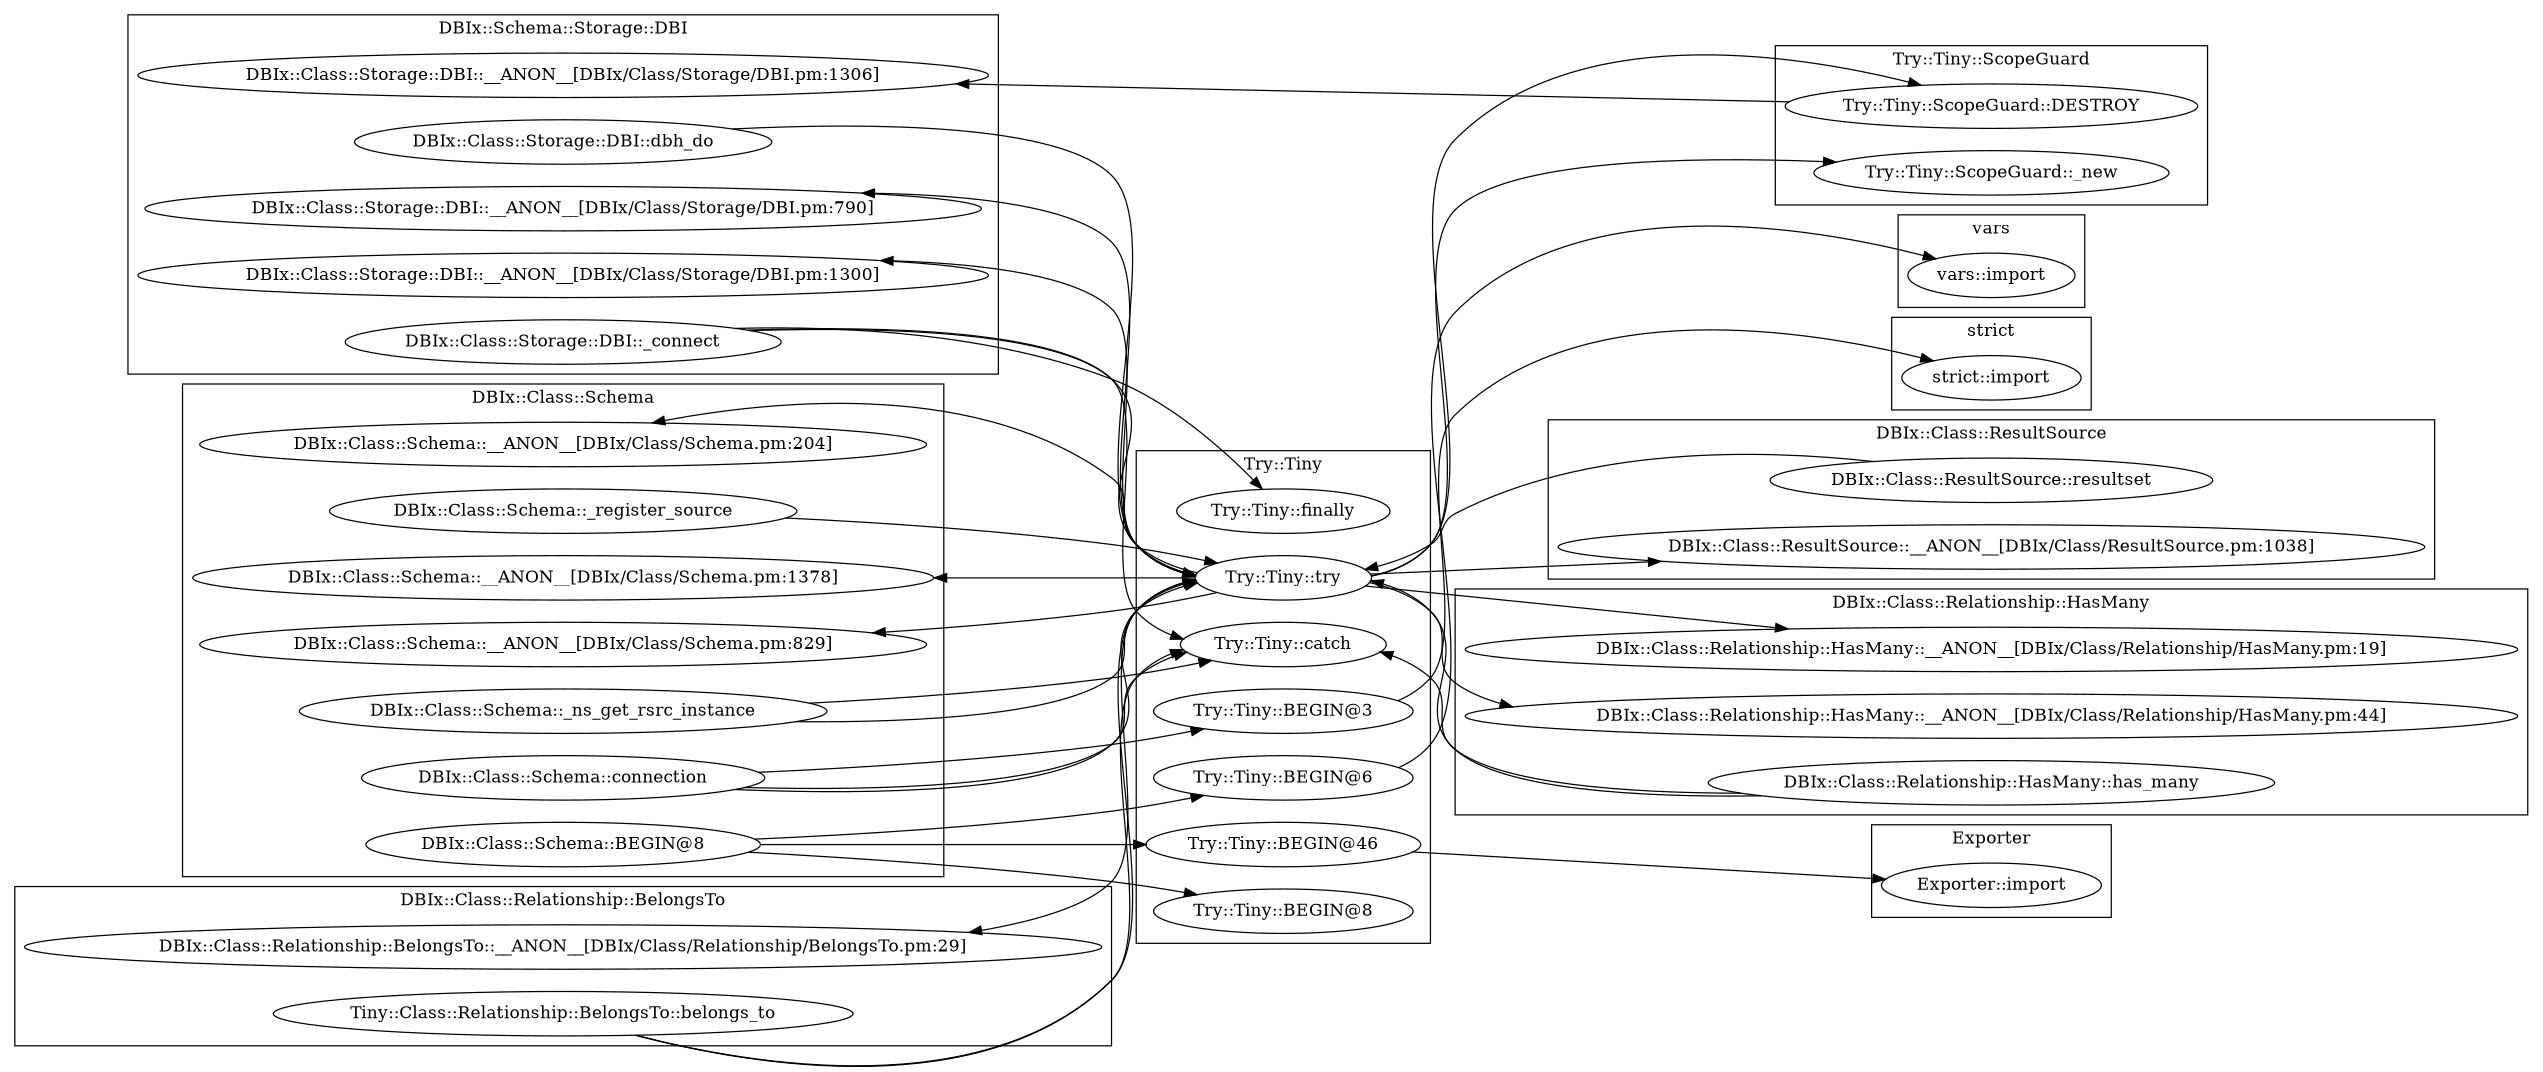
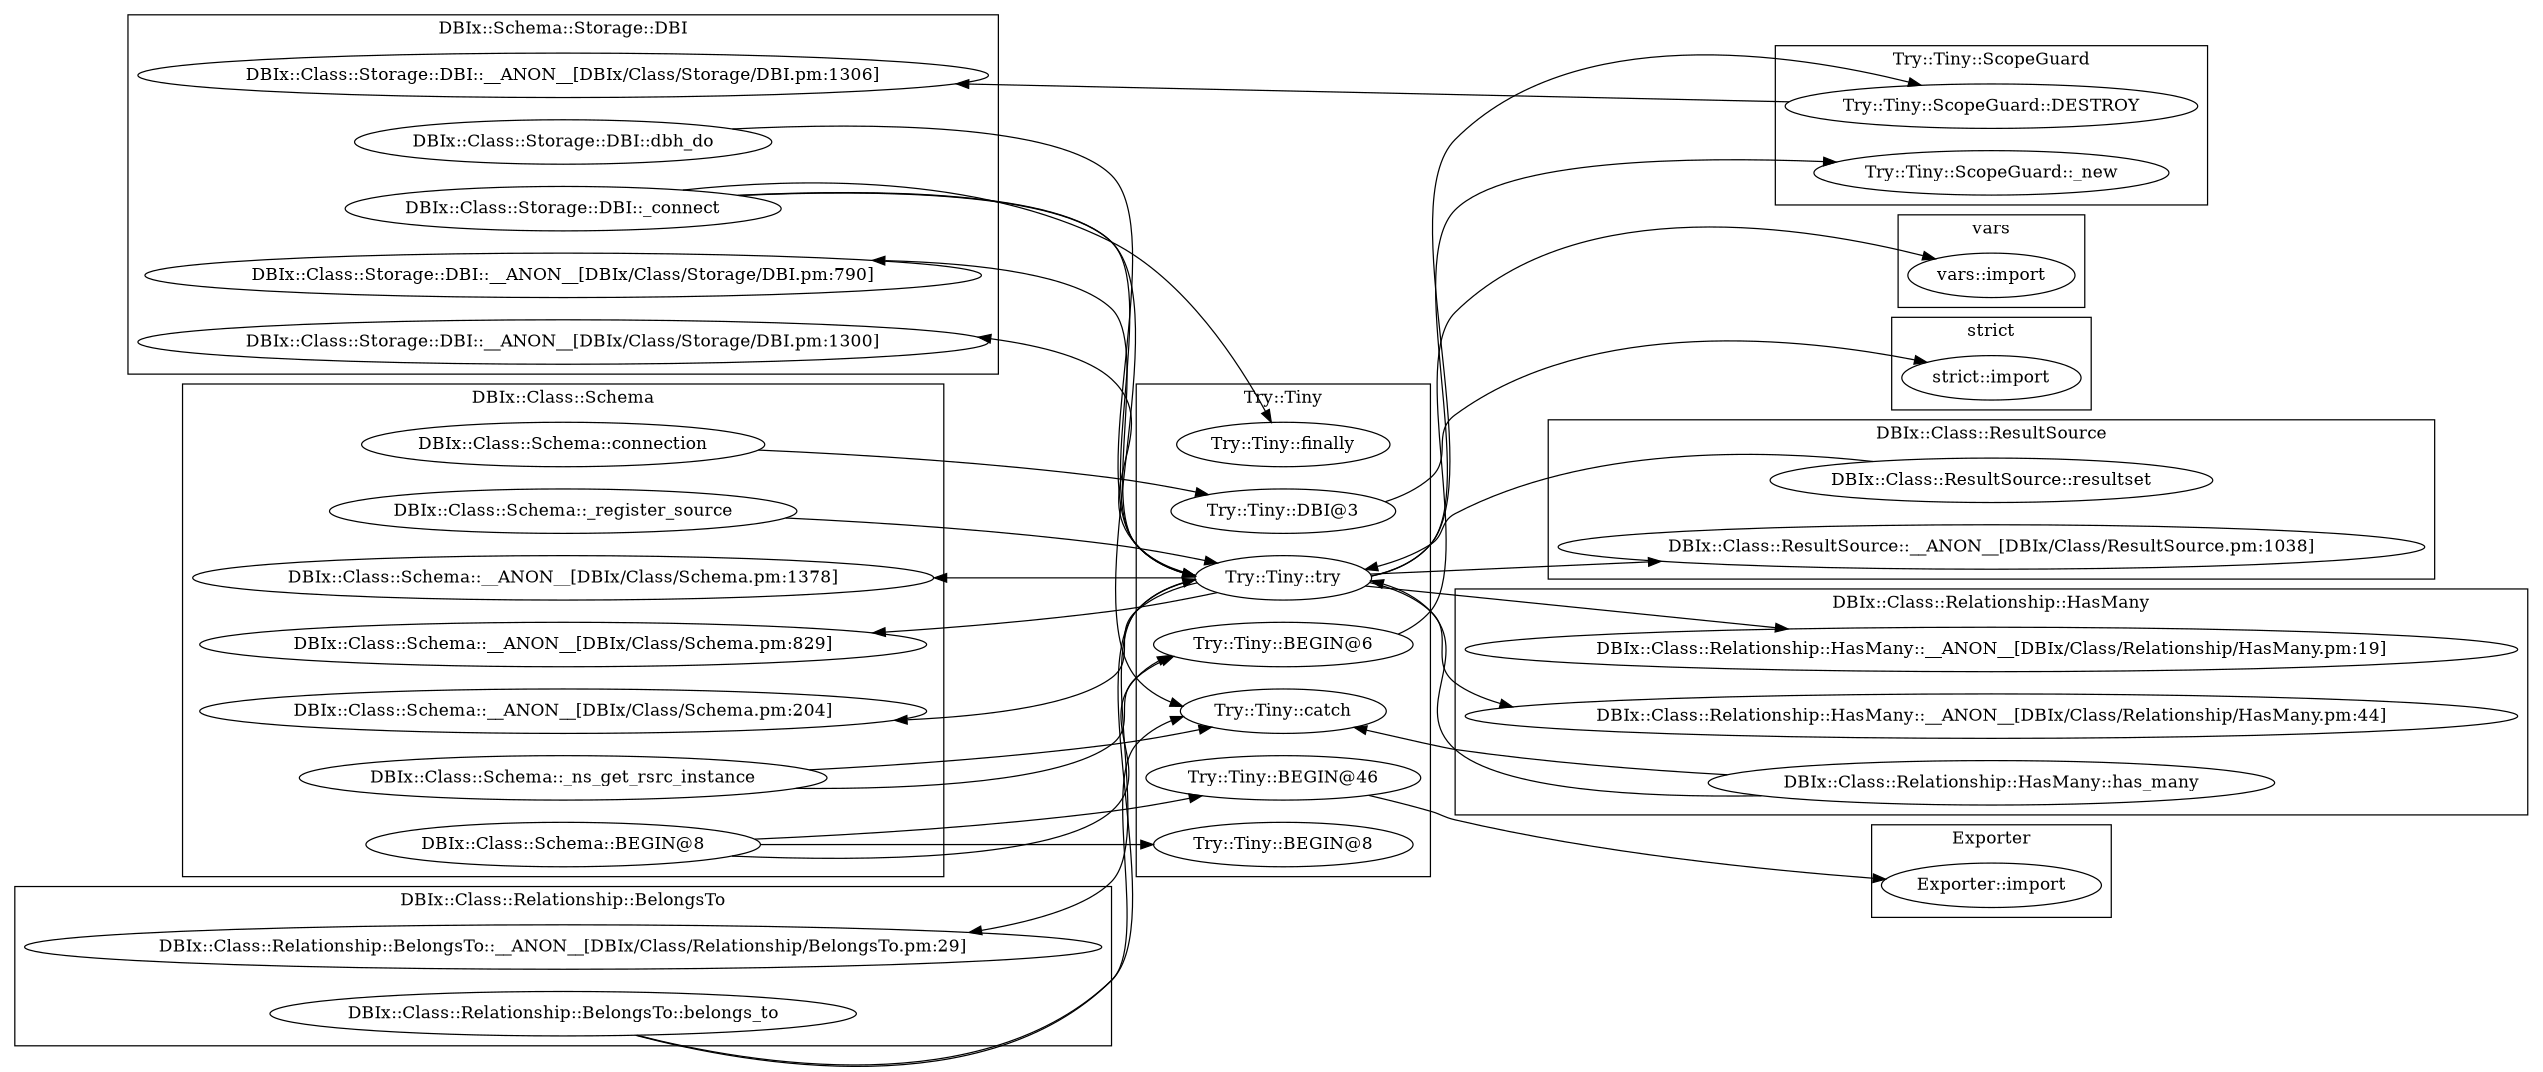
(1021, 709) -> (1008, 777)
(1283, 711) -> (1283, 511)
(1025, 777) -> none
(990, 779) -> none
(563, 1014) -> (563, 1014)
